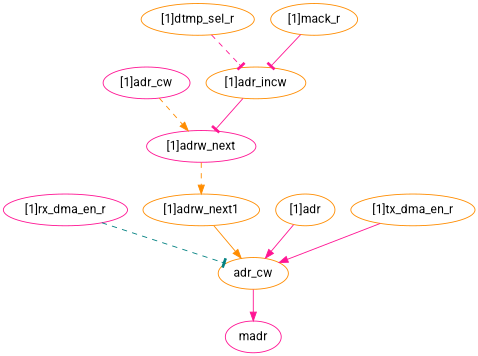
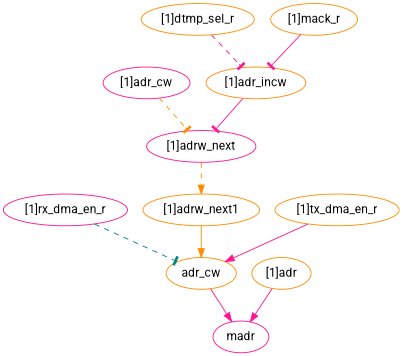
(171, 111) -> (172, 113)
(282, 238) -> (264, 301)
